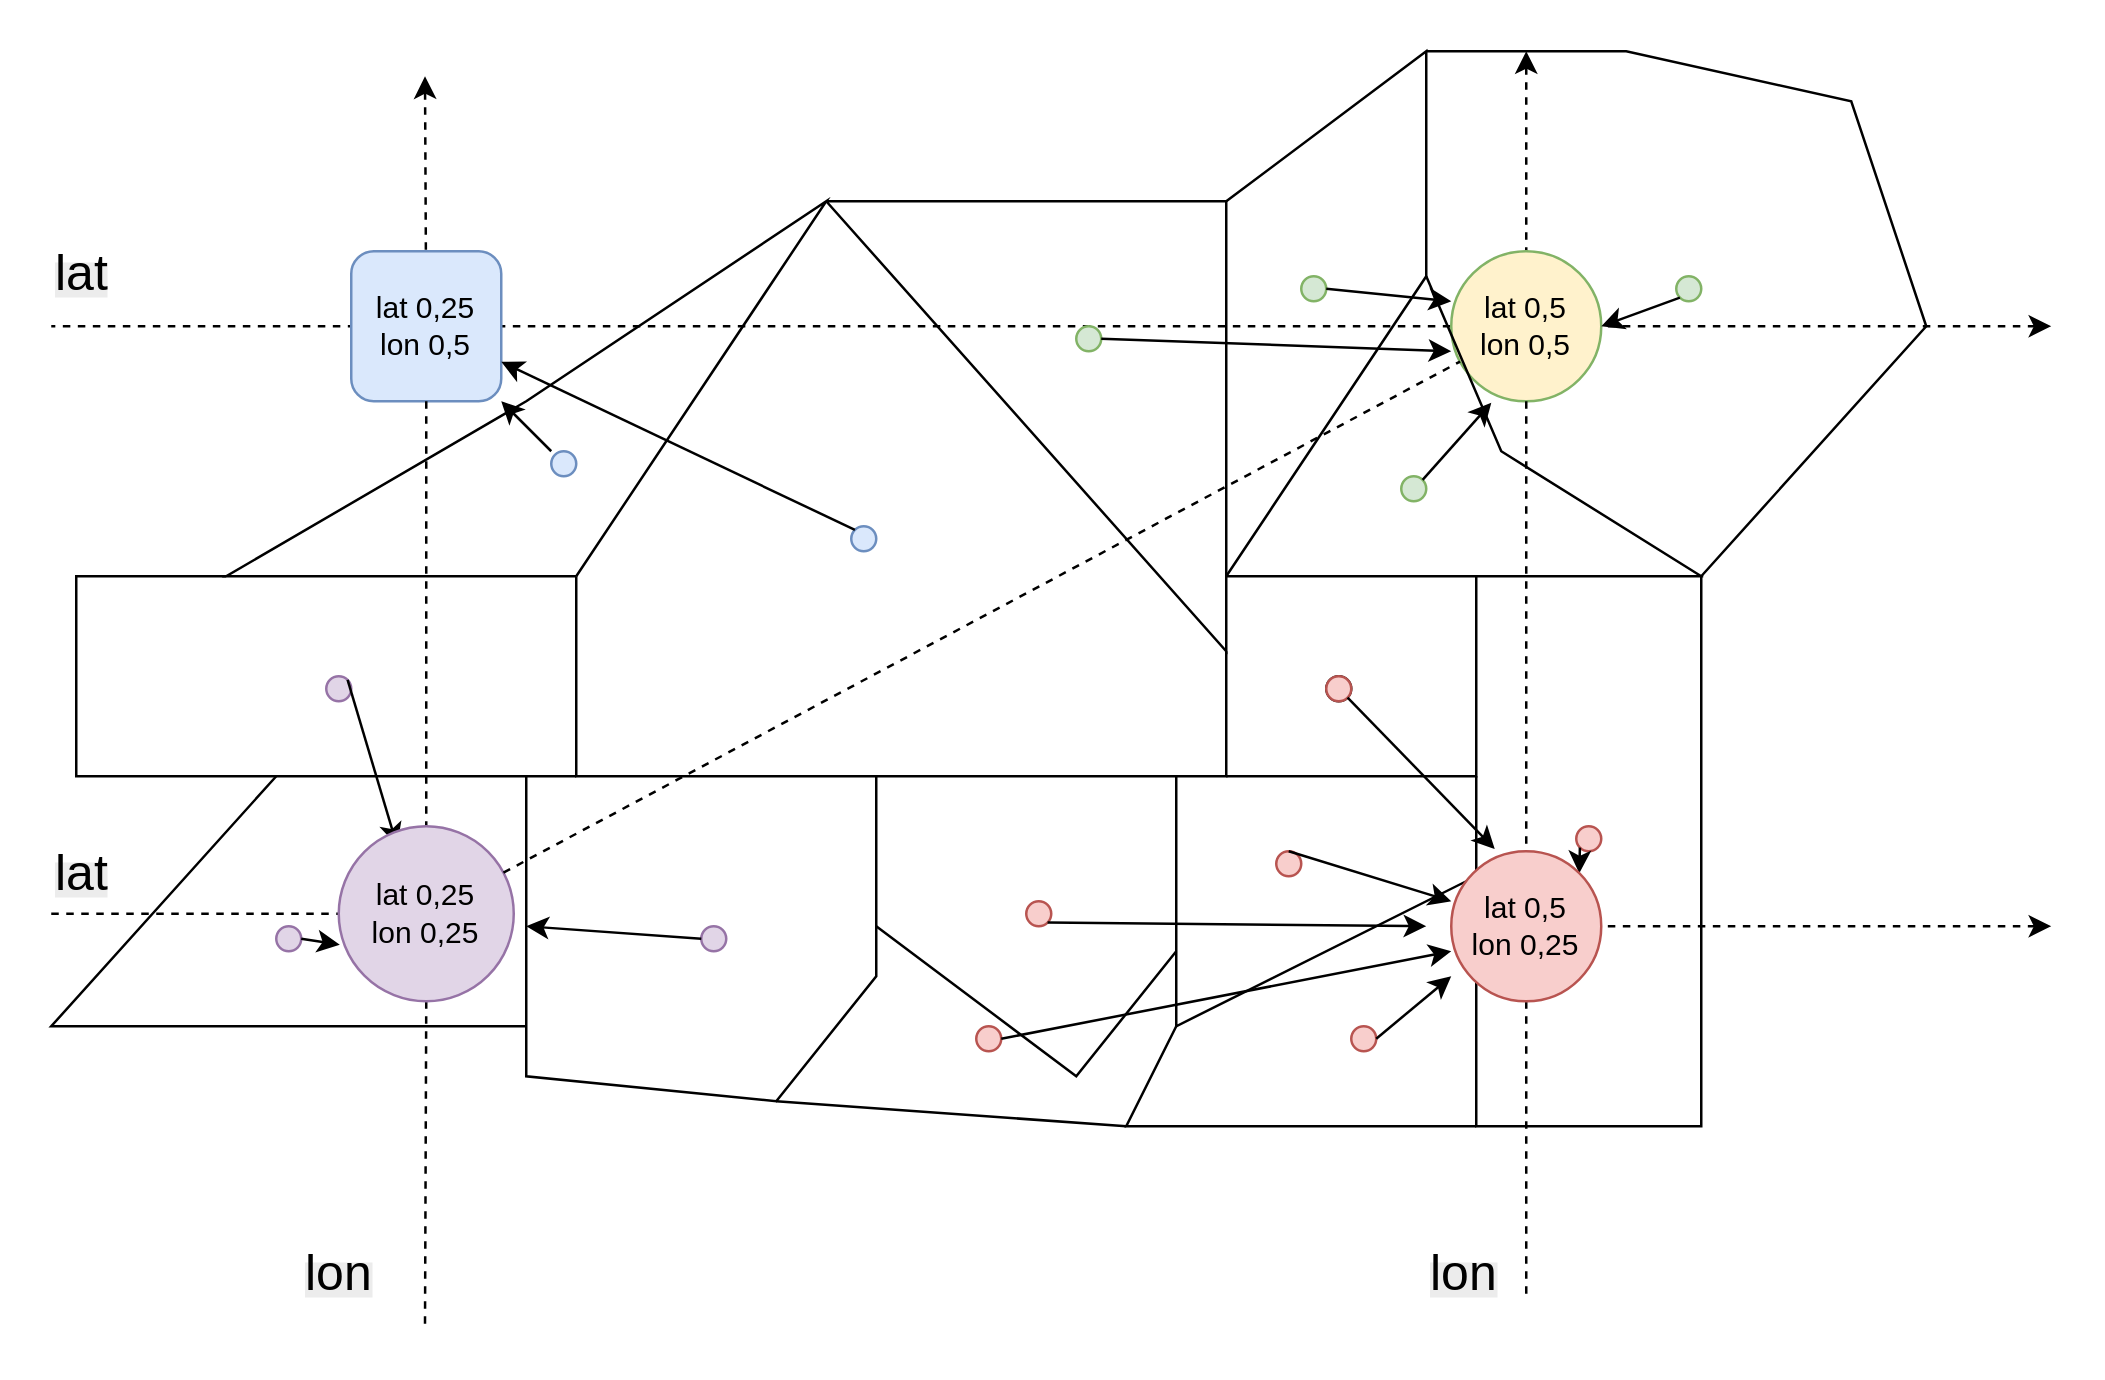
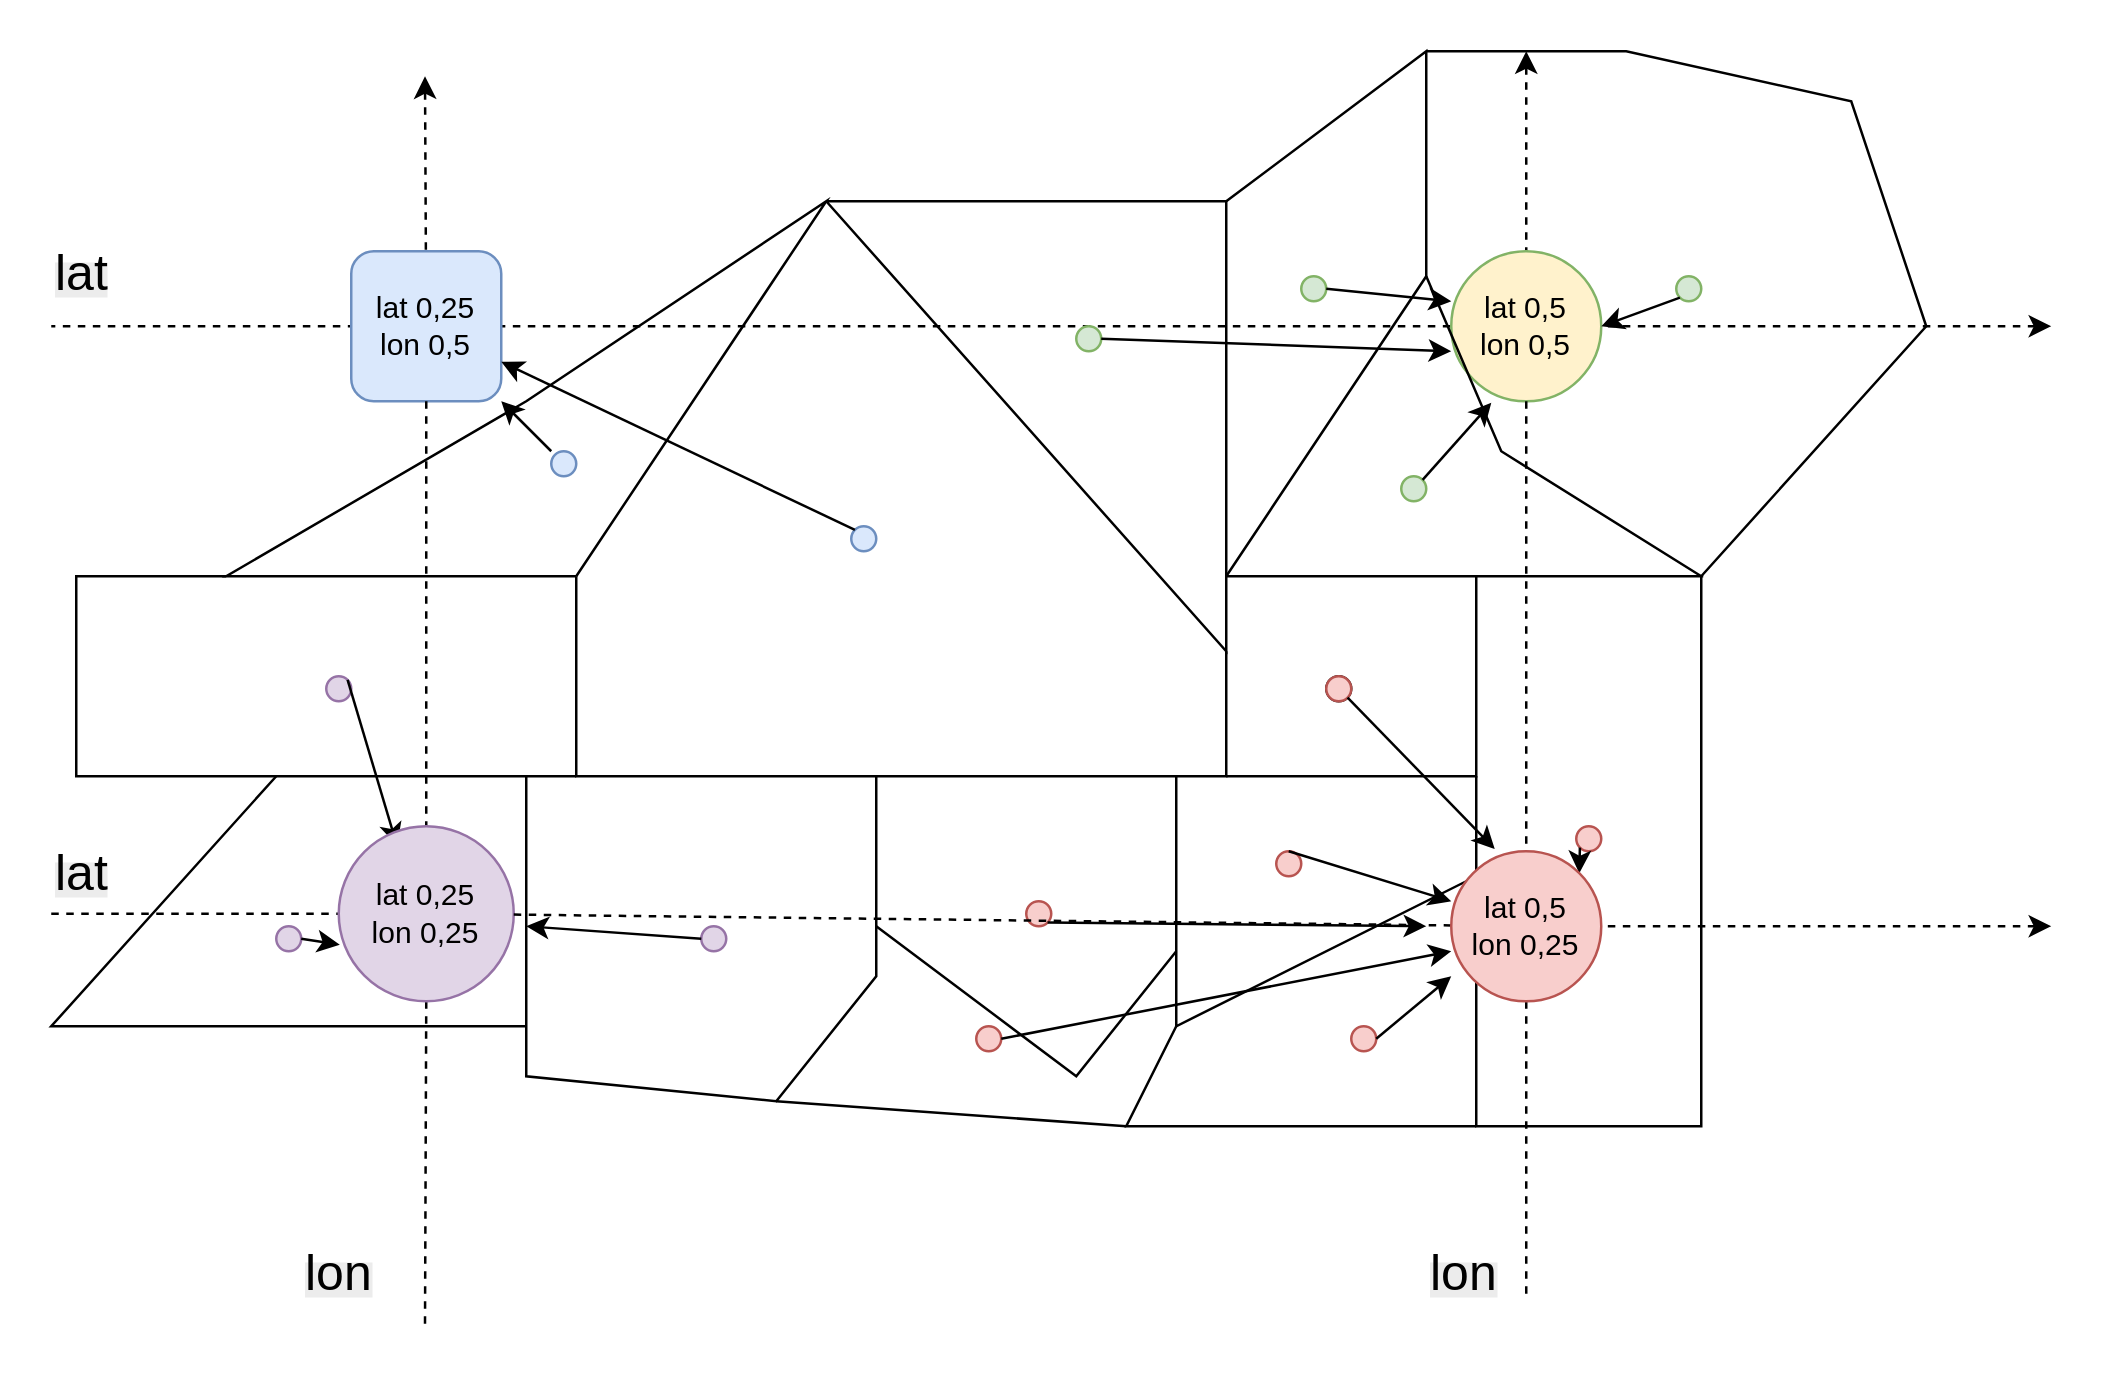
(907, 657) -> (699, 917)
